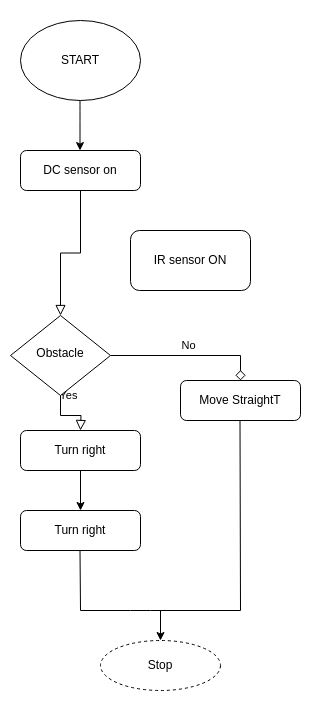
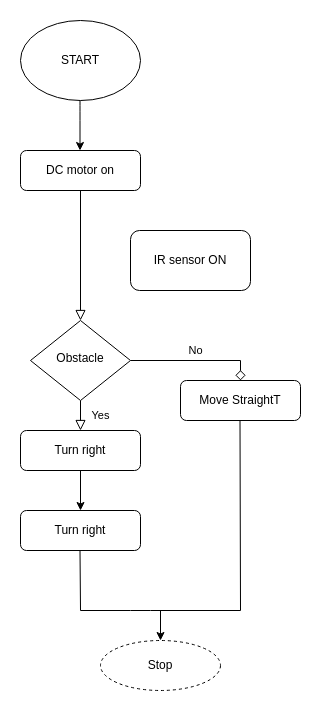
(81, 171) -> (81, 171)
(61, 356) -> (81, 361)
